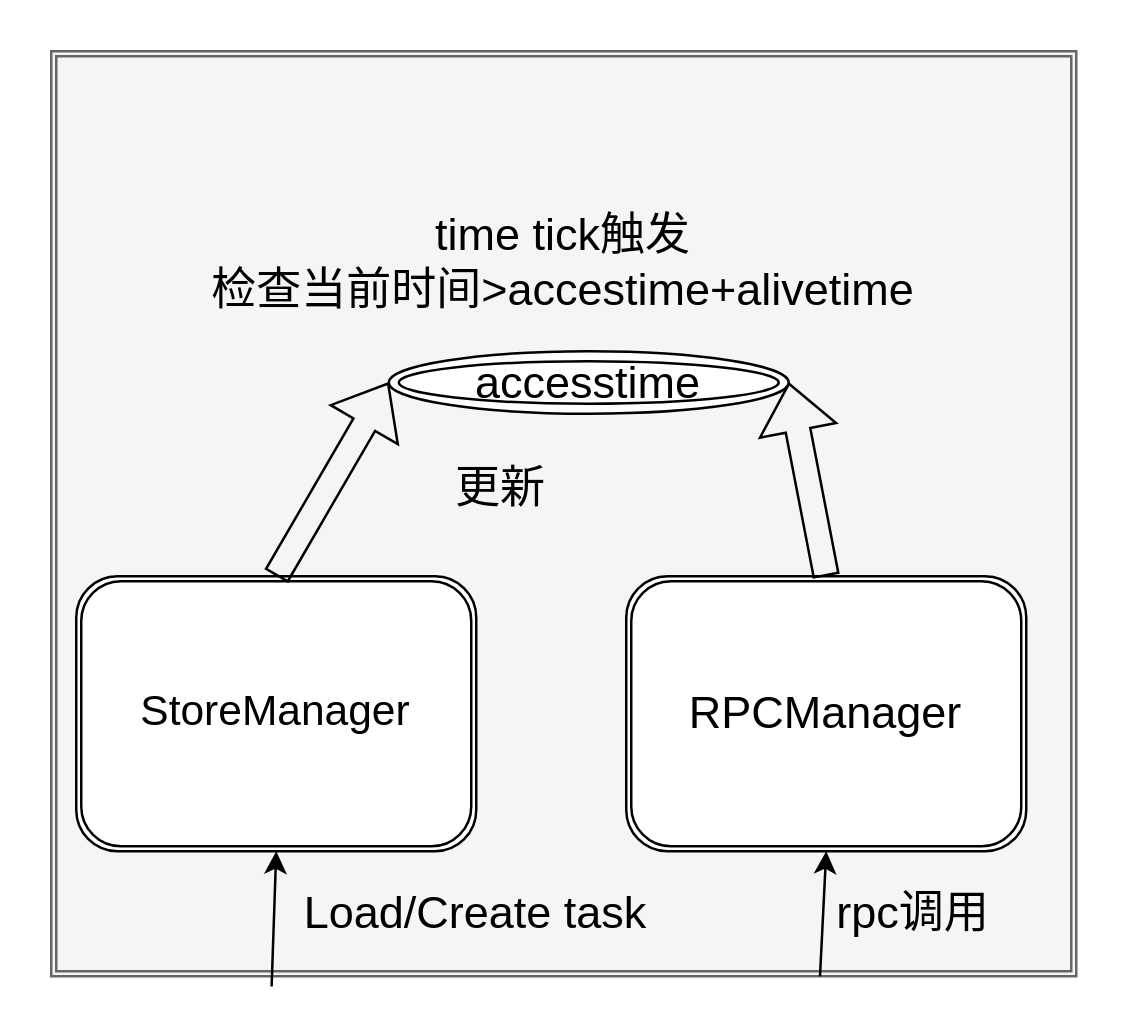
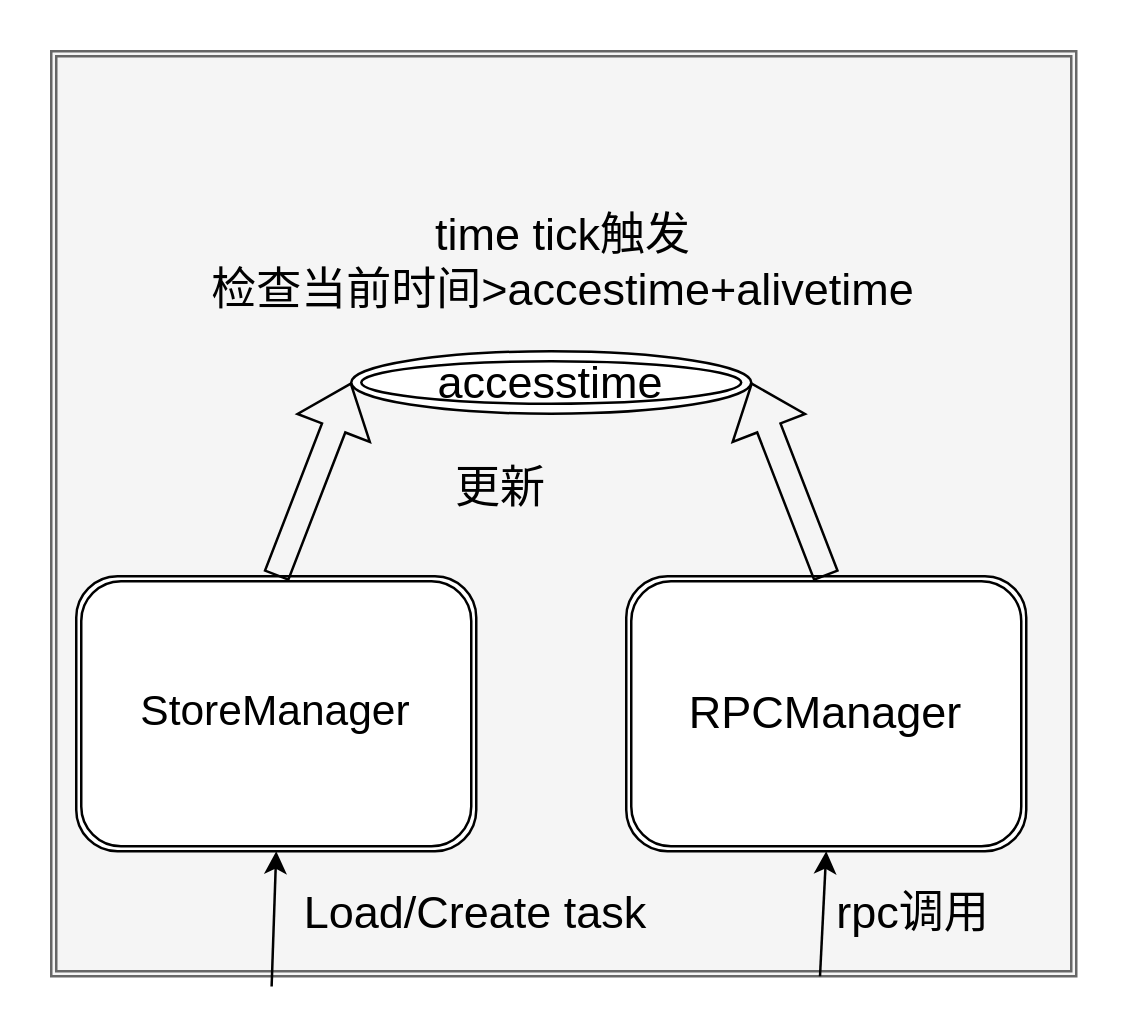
(589, 383) -> (551, 383)
